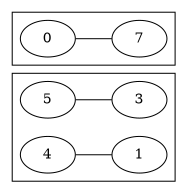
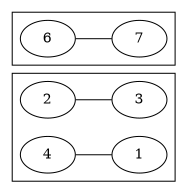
(48, 39) -> (48, 39)
(48, 100) -> (48, 100)
